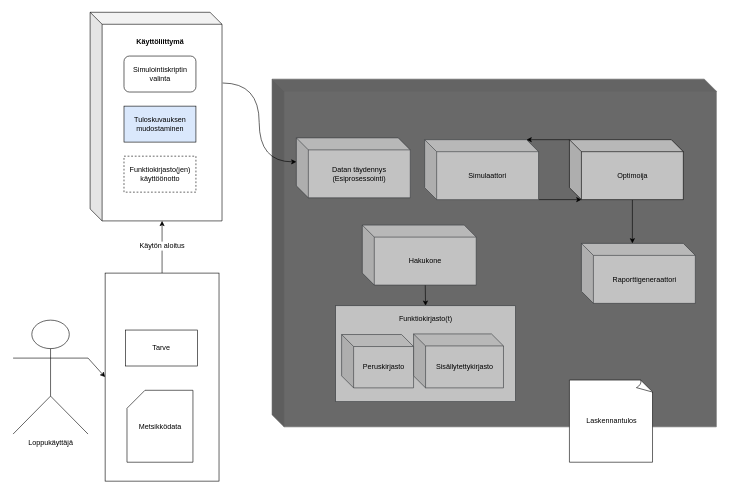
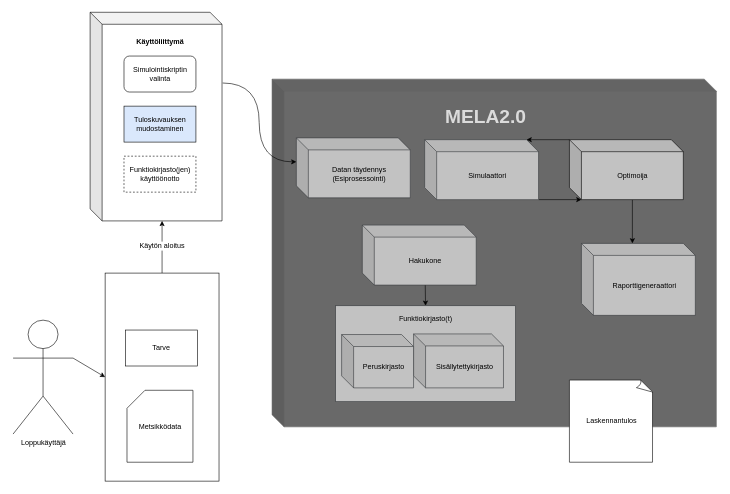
none -> (485, 117)
(638, 274) -> (638, 280)
(50, 377) -> (43, 377)
